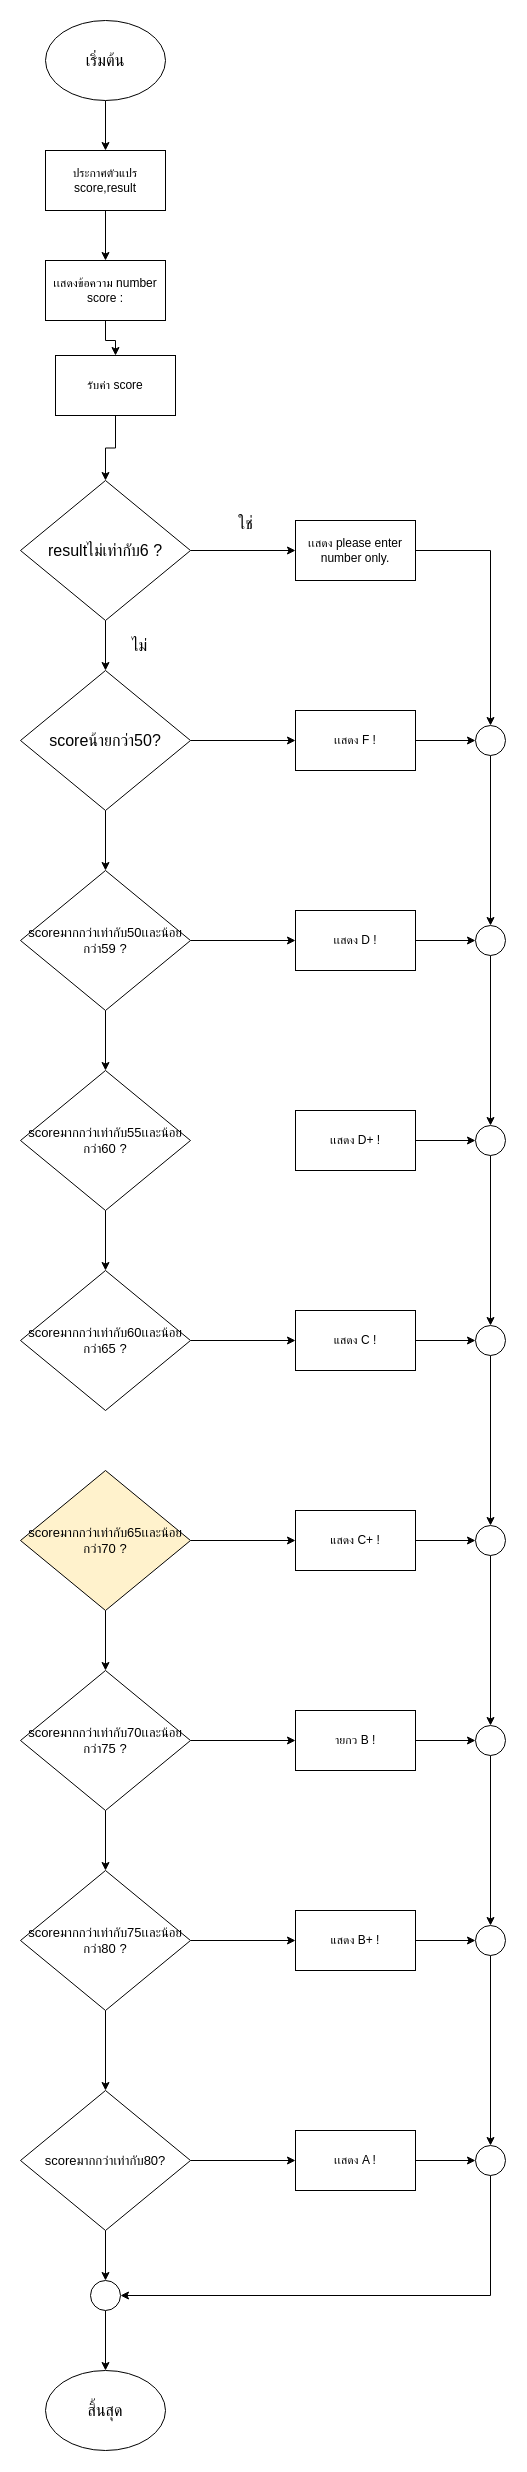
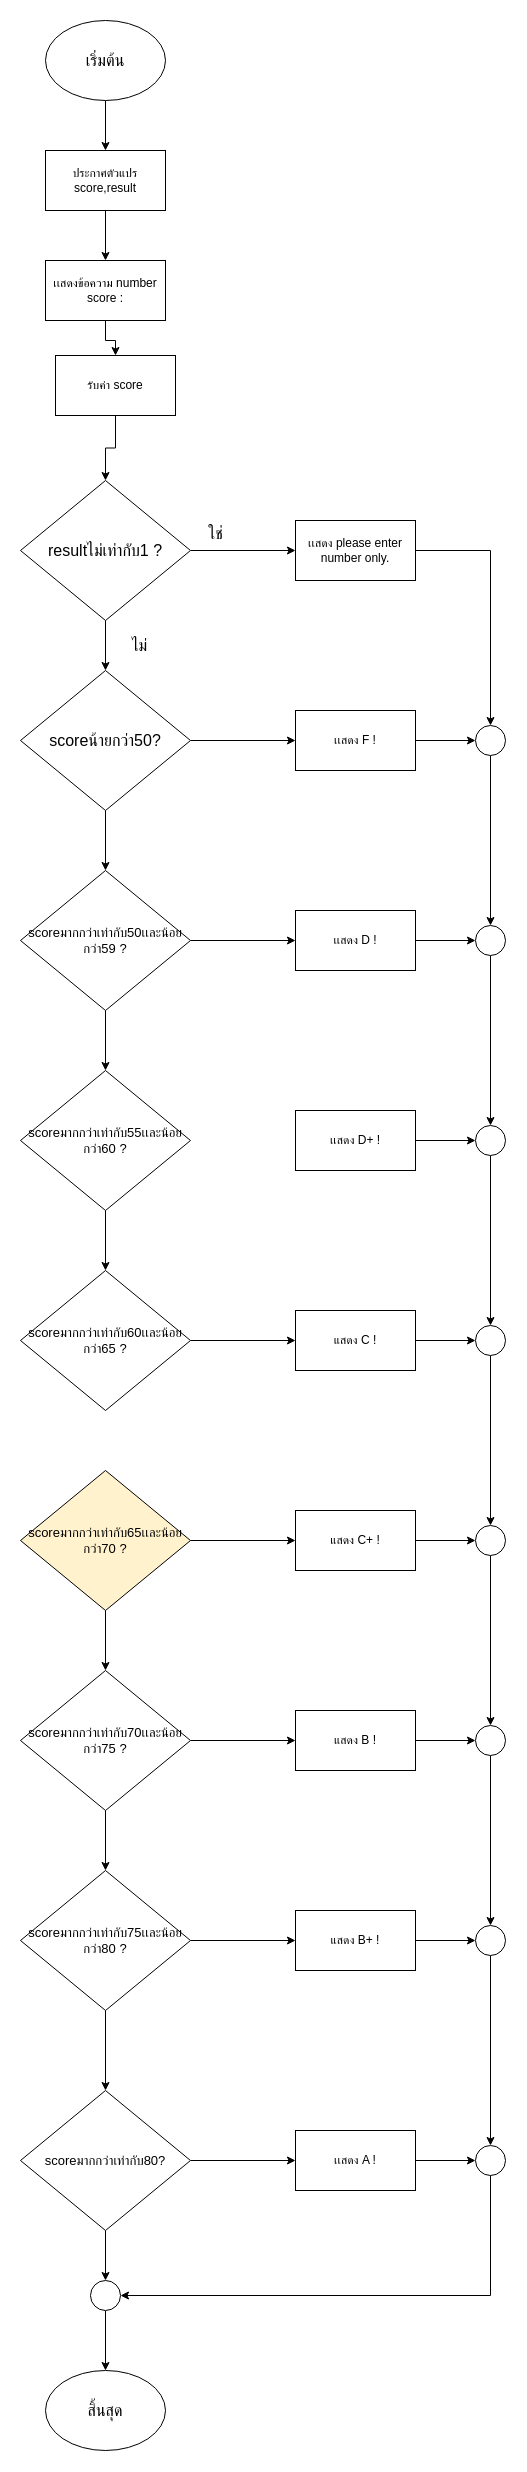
(246, 524) -> (216, 534)
(106, 551) -> (106, 551)
(356, 1741) -> (356, 1741)
